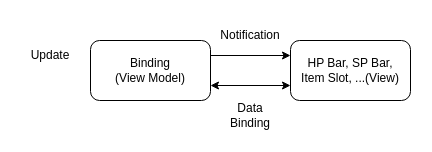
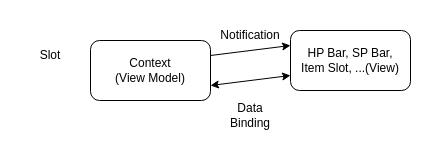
(51, 56) -> (51, 56)
(151, 71) -> (151, 71)
(351, 71) -> (351, 61)
